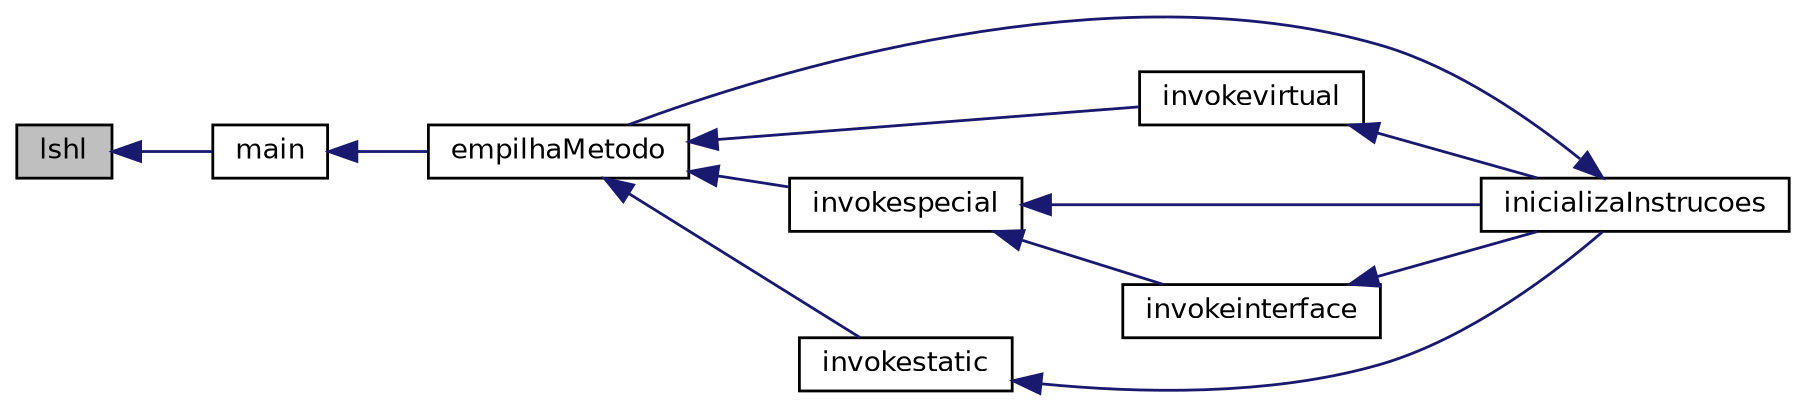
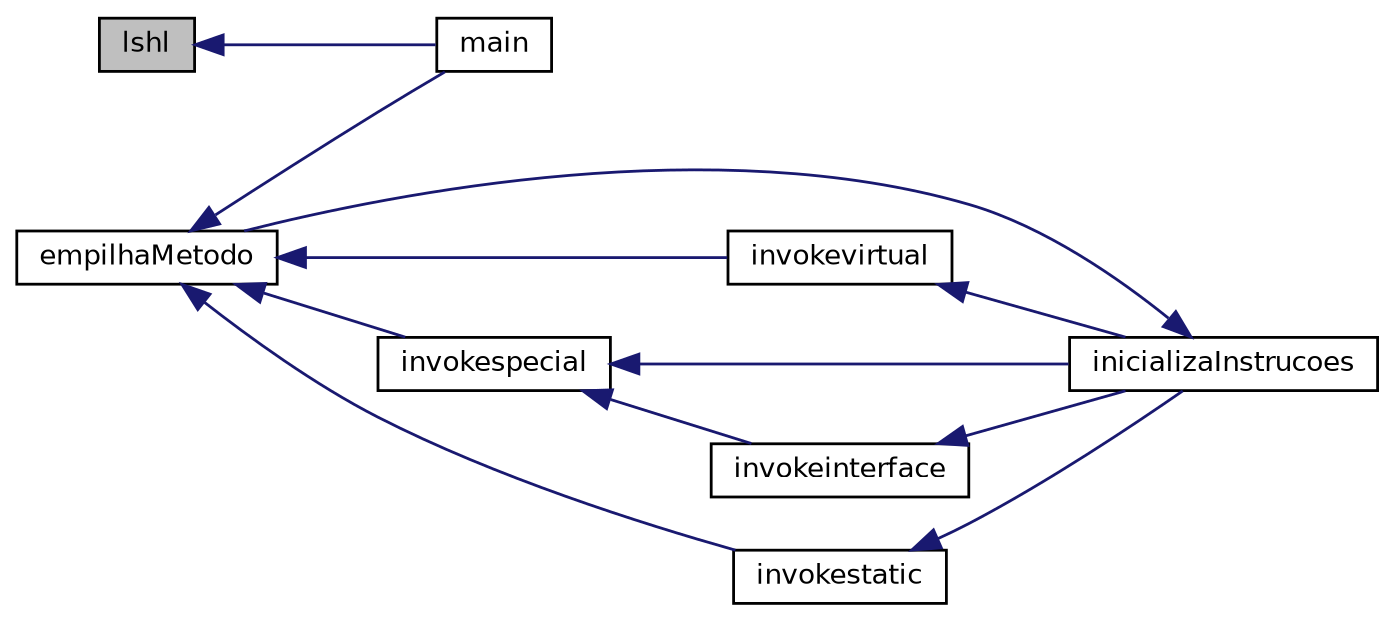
(392, 152) -> (329, 142)
